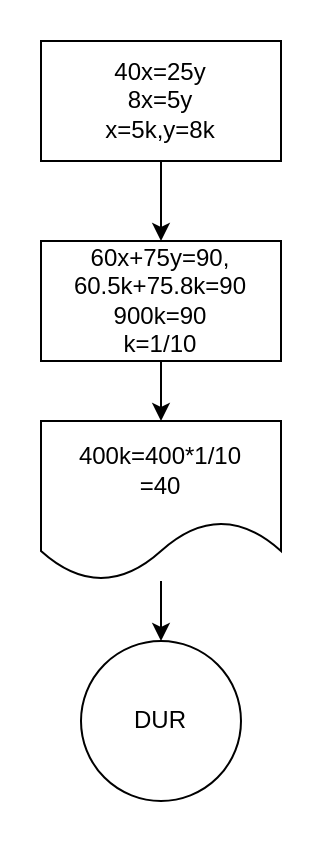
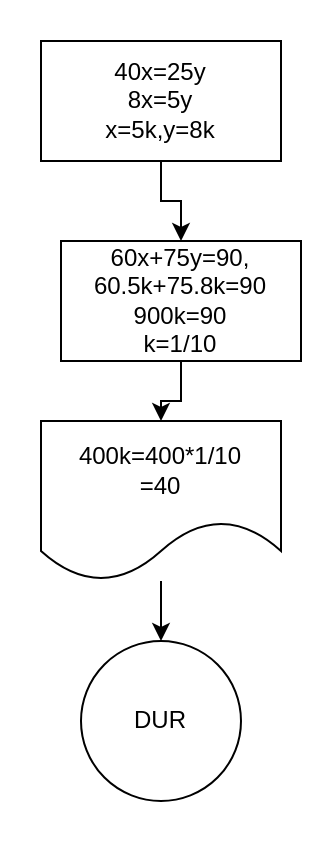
(161, 301) -> (181, 301)
